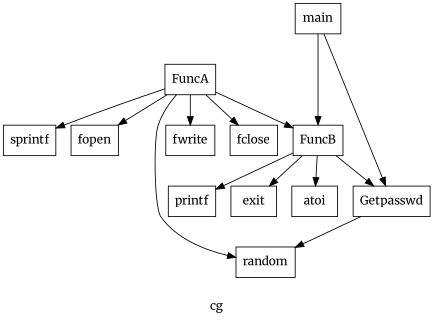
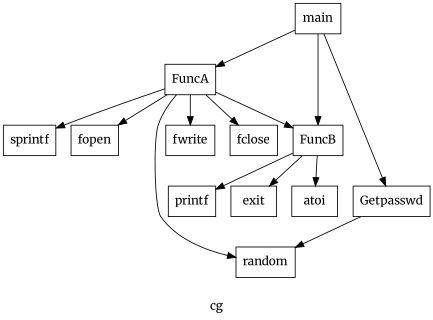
none -> (259, 47)
(352, 168) -> none
